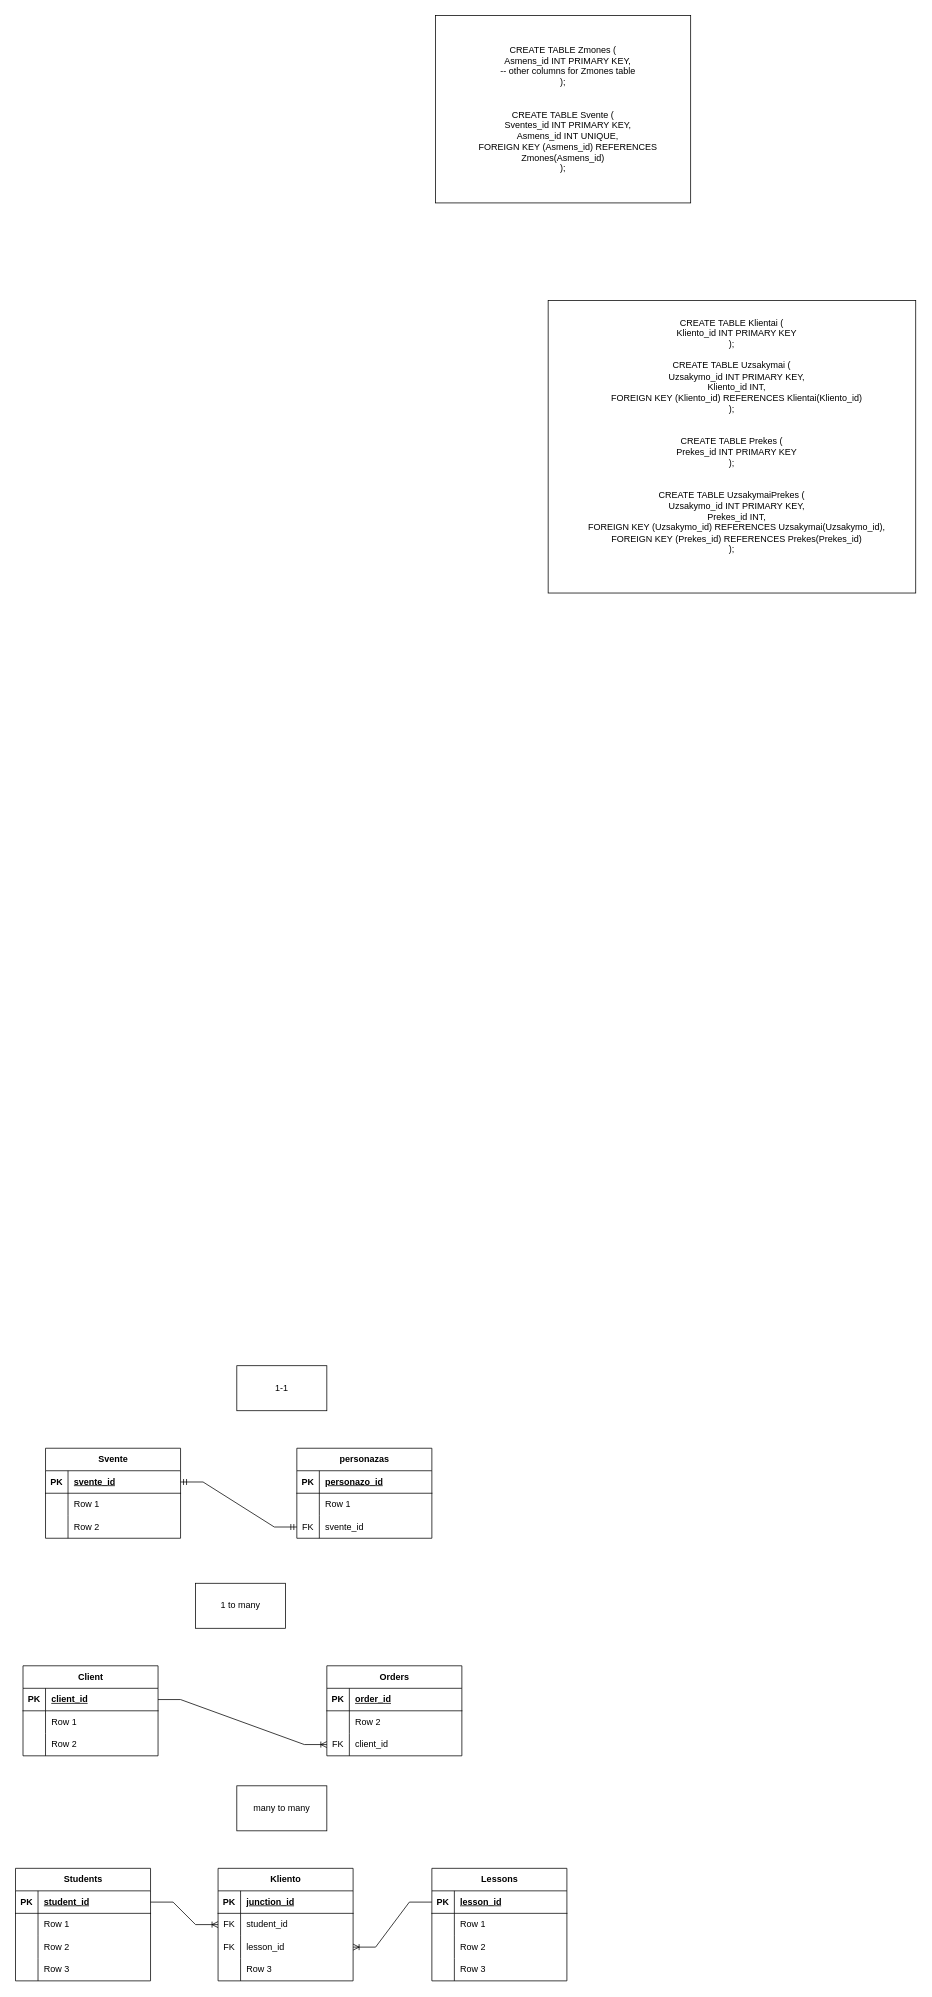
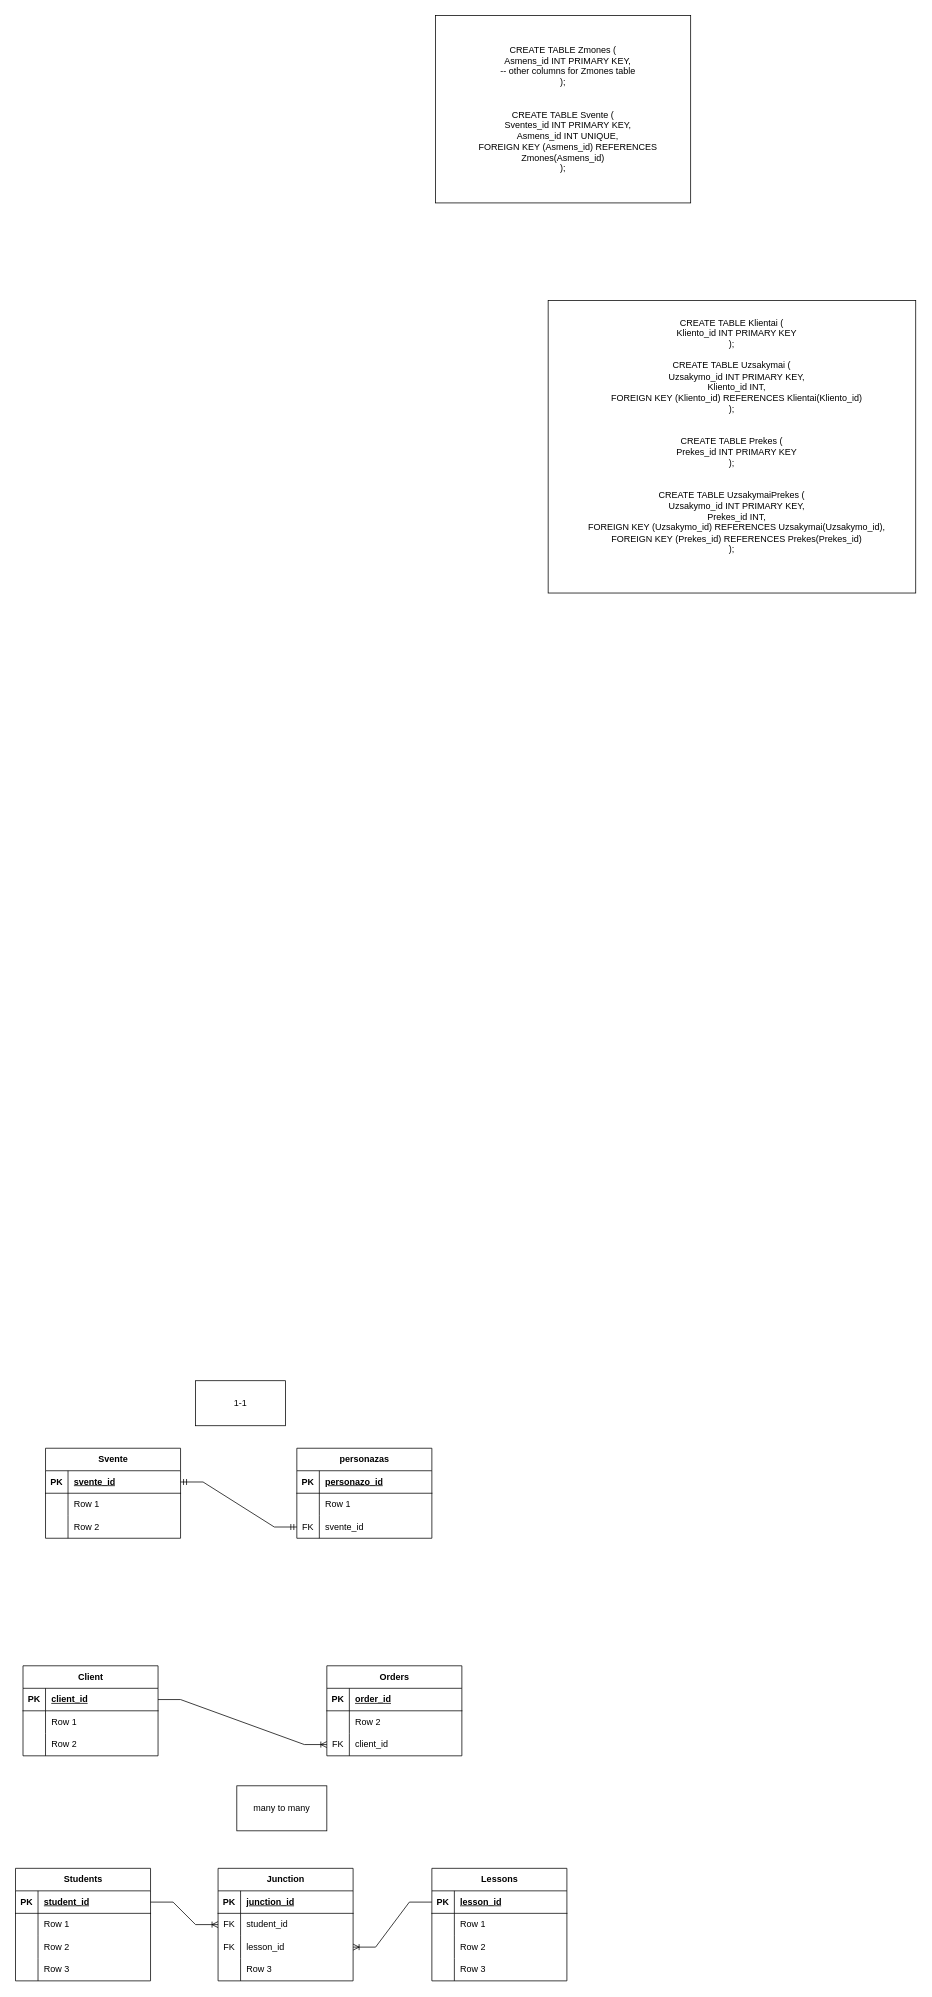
(282, 1388) -> (240, 1403)
(240, 1605) -> none
(286, 1879) -> (286, 1879)
